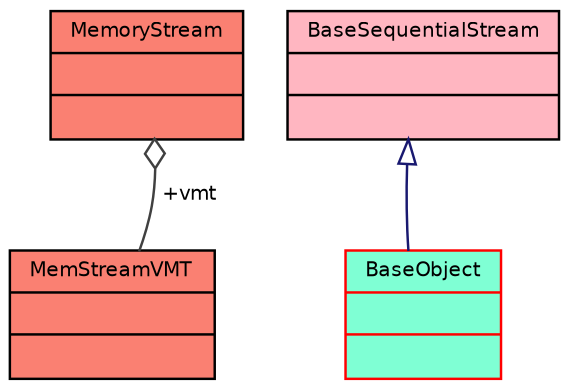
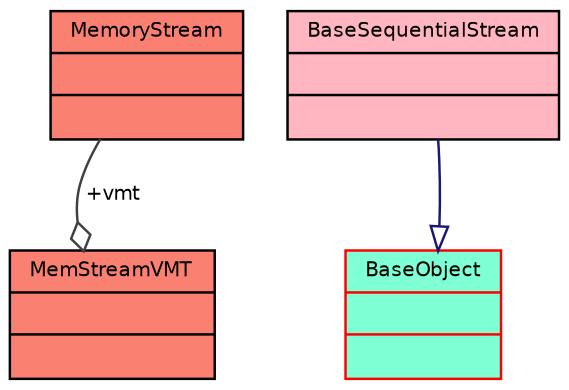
(407, 208) -> (440, 182)
(151, 211) -> (82, 179)
